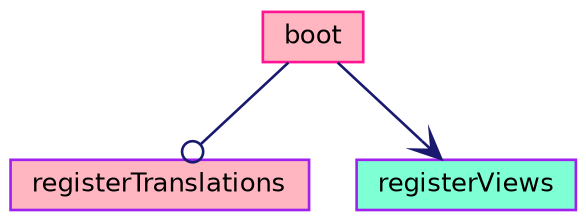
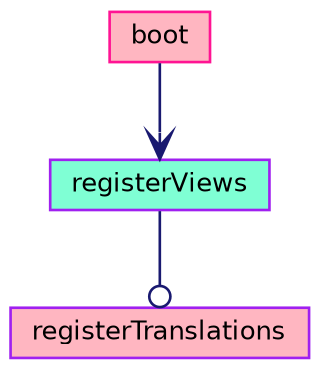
(245, 103) -> (160, 248)
